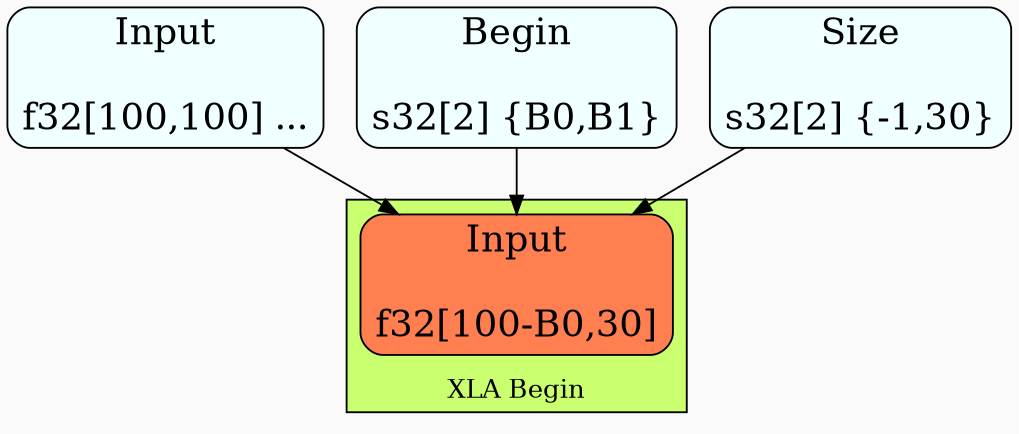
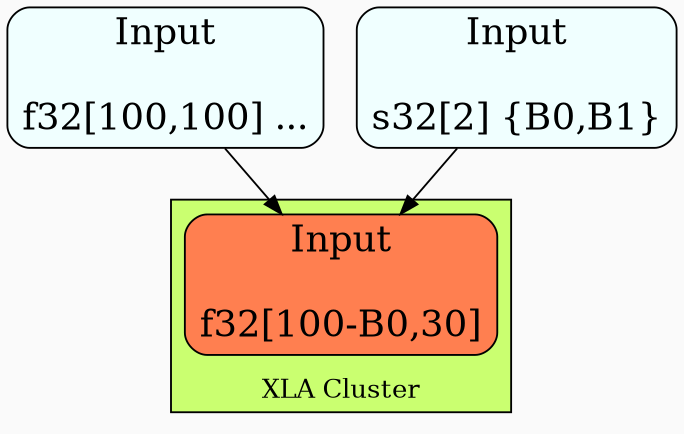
(517, 78) -> (517, 78)
(861, 78) -> none
(517, 391) -> (341, 391)
